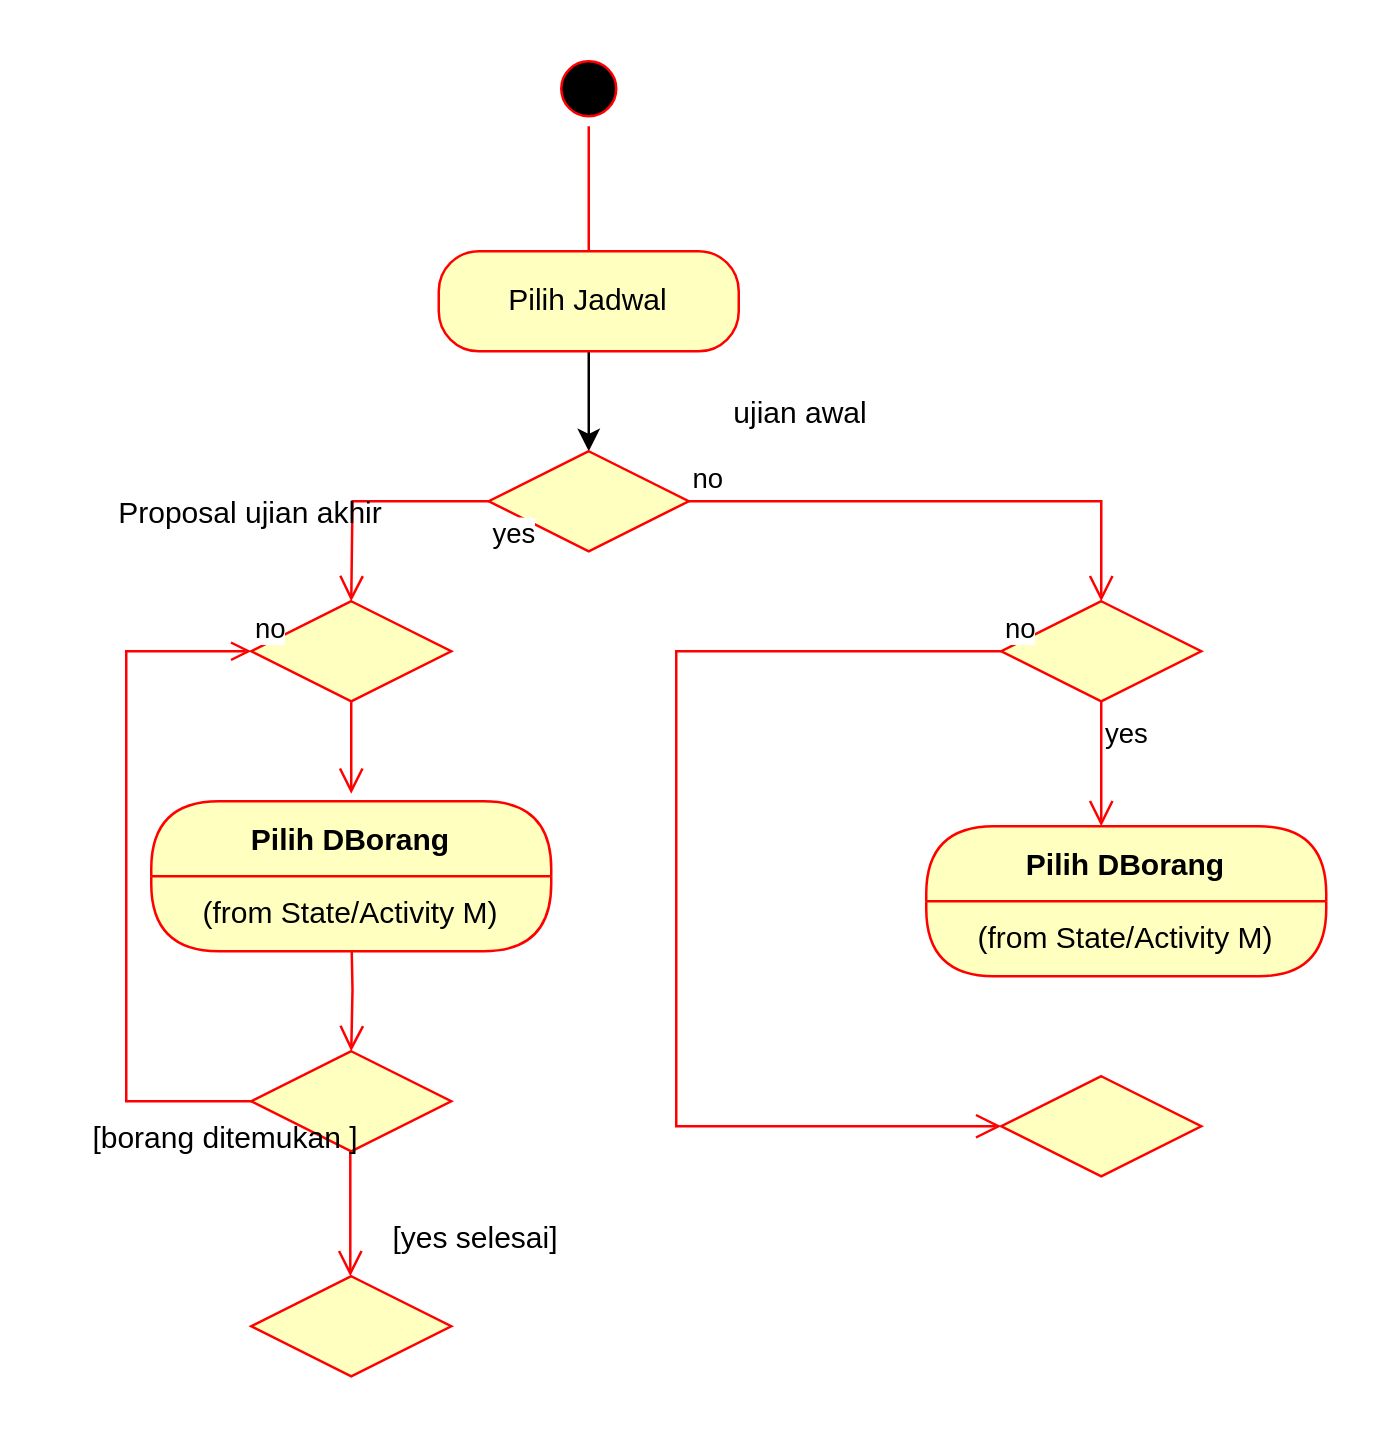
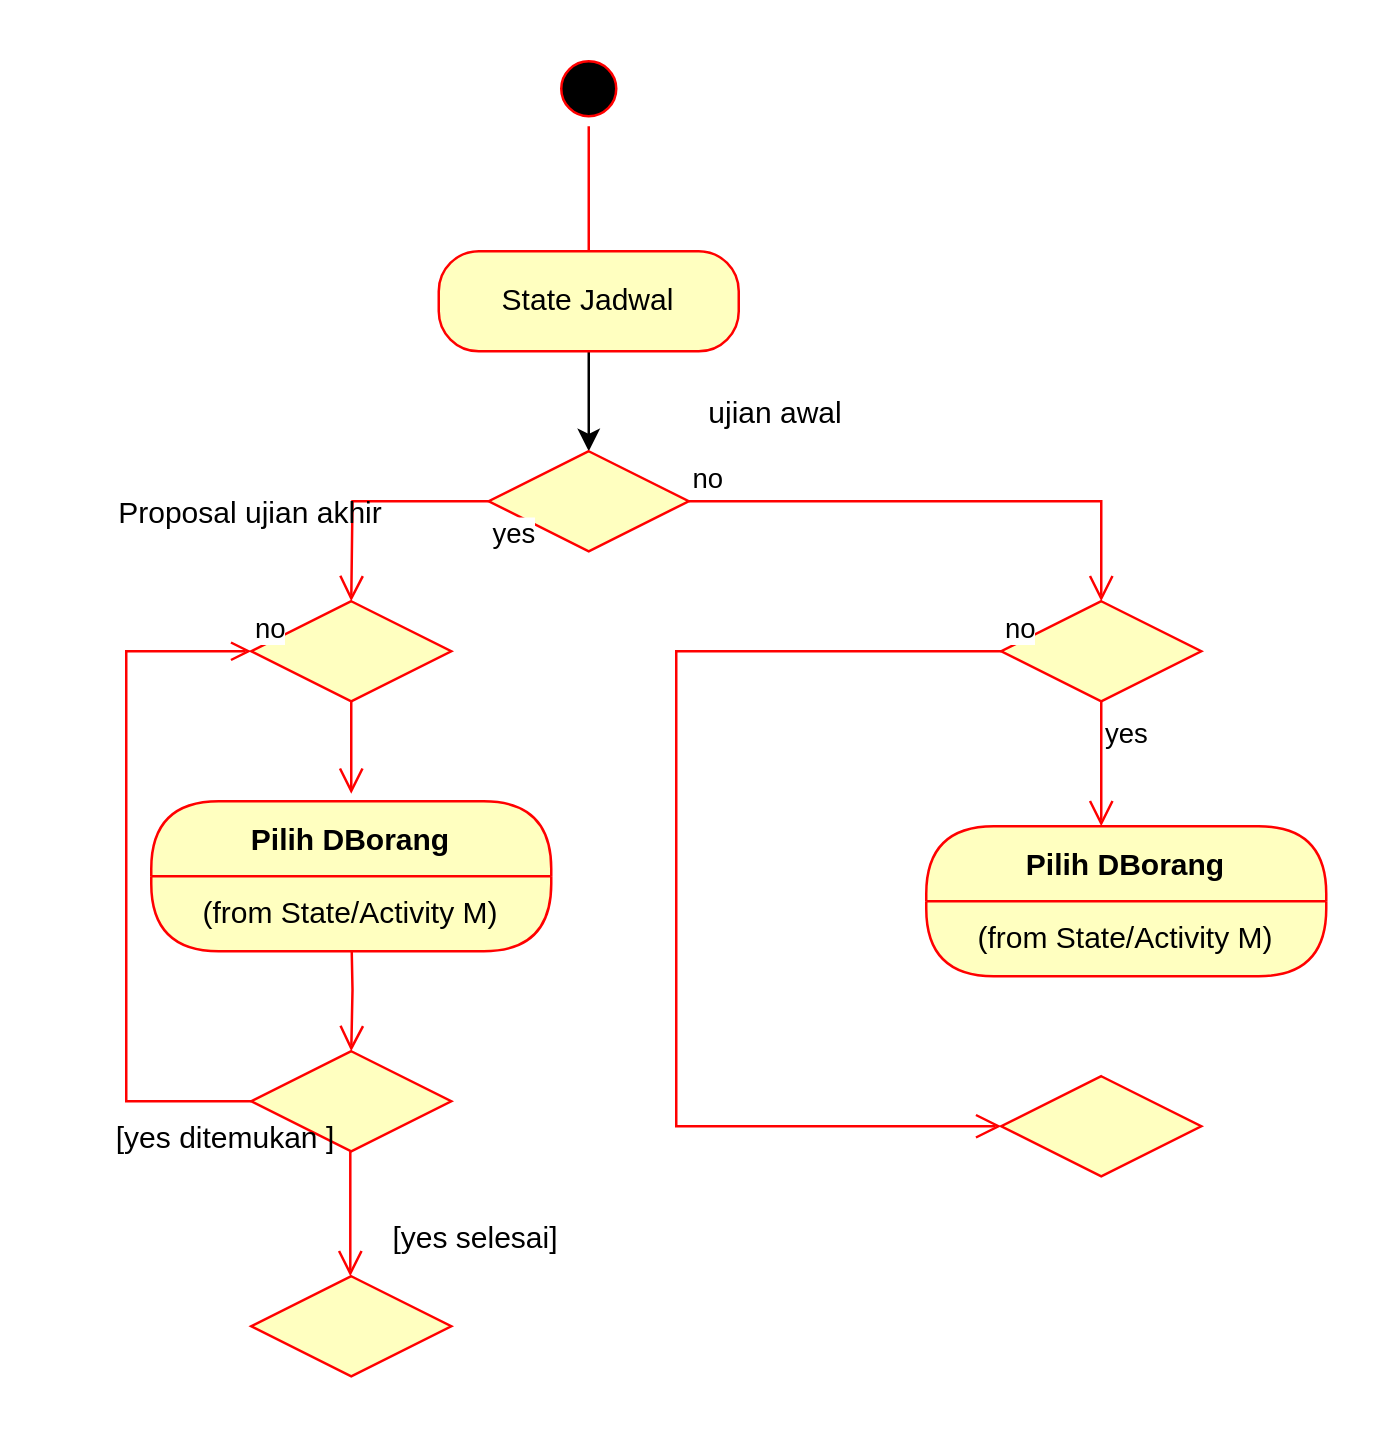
(589, 301) -> (589, 301)
(801, 414) -> (776, 414)
(226, 1139) -> (226, 1139)
